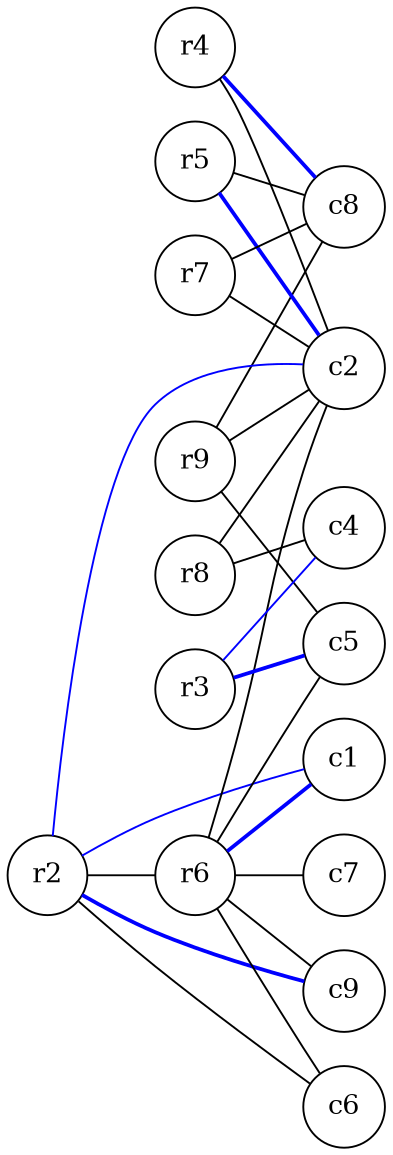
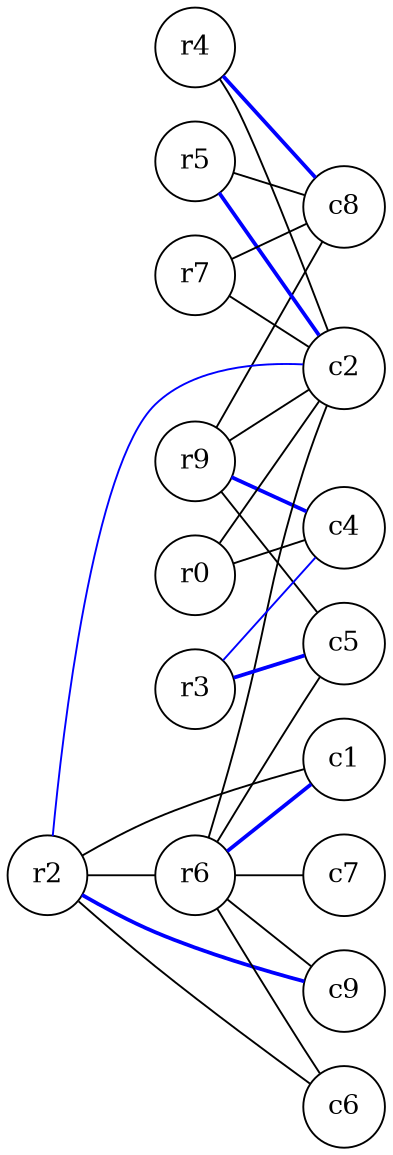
none -> (269, 494)
(195, 575) -> (195, 575)
(190, 805) -> (190, 805)
